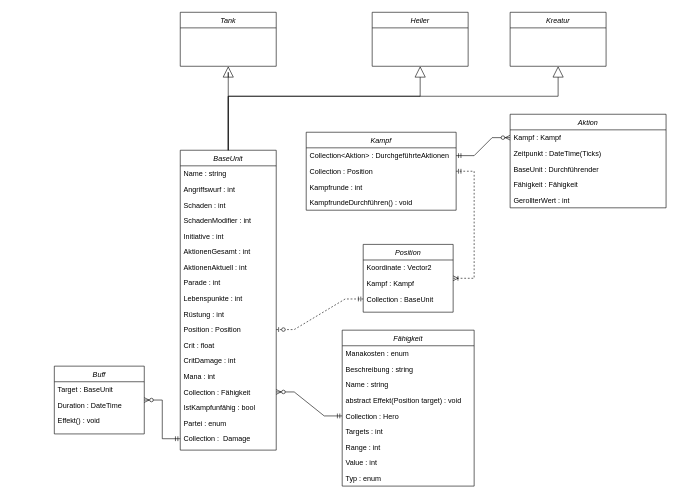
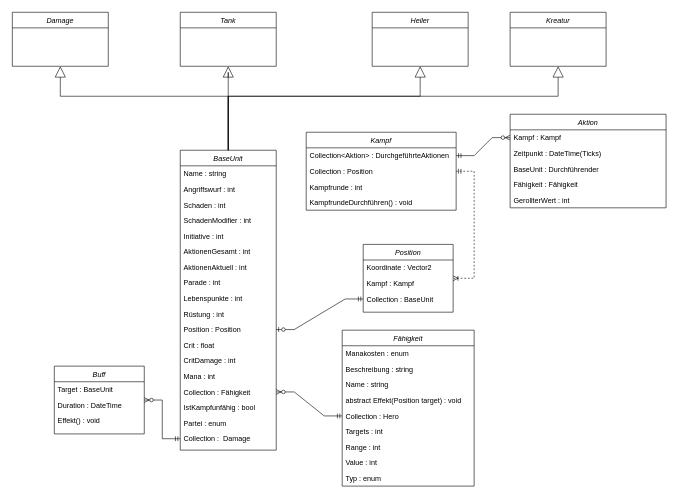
none -> (60, 39)
none -> (134, 96)
(319, 315) -> (319, 315)
